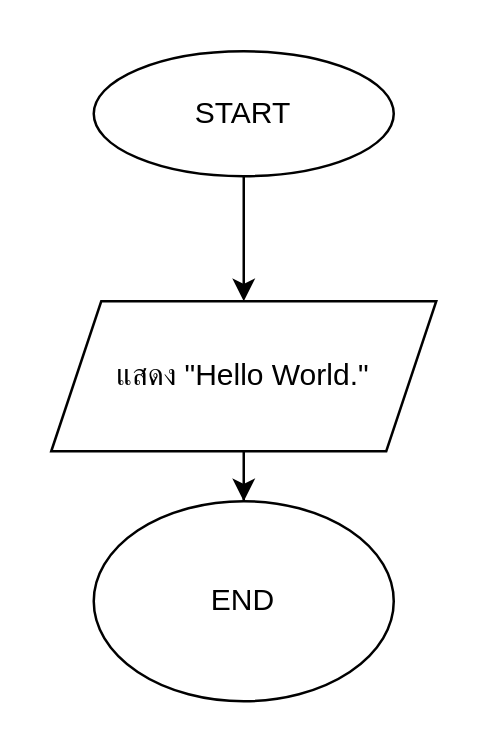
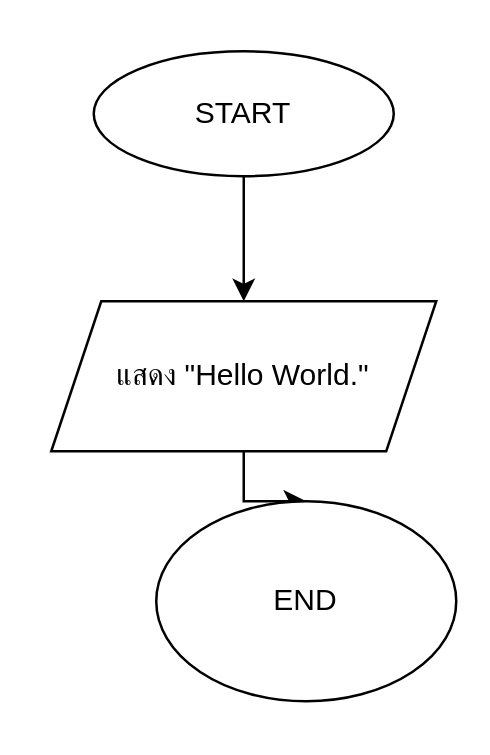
(244, 601) -> (306, 601)
